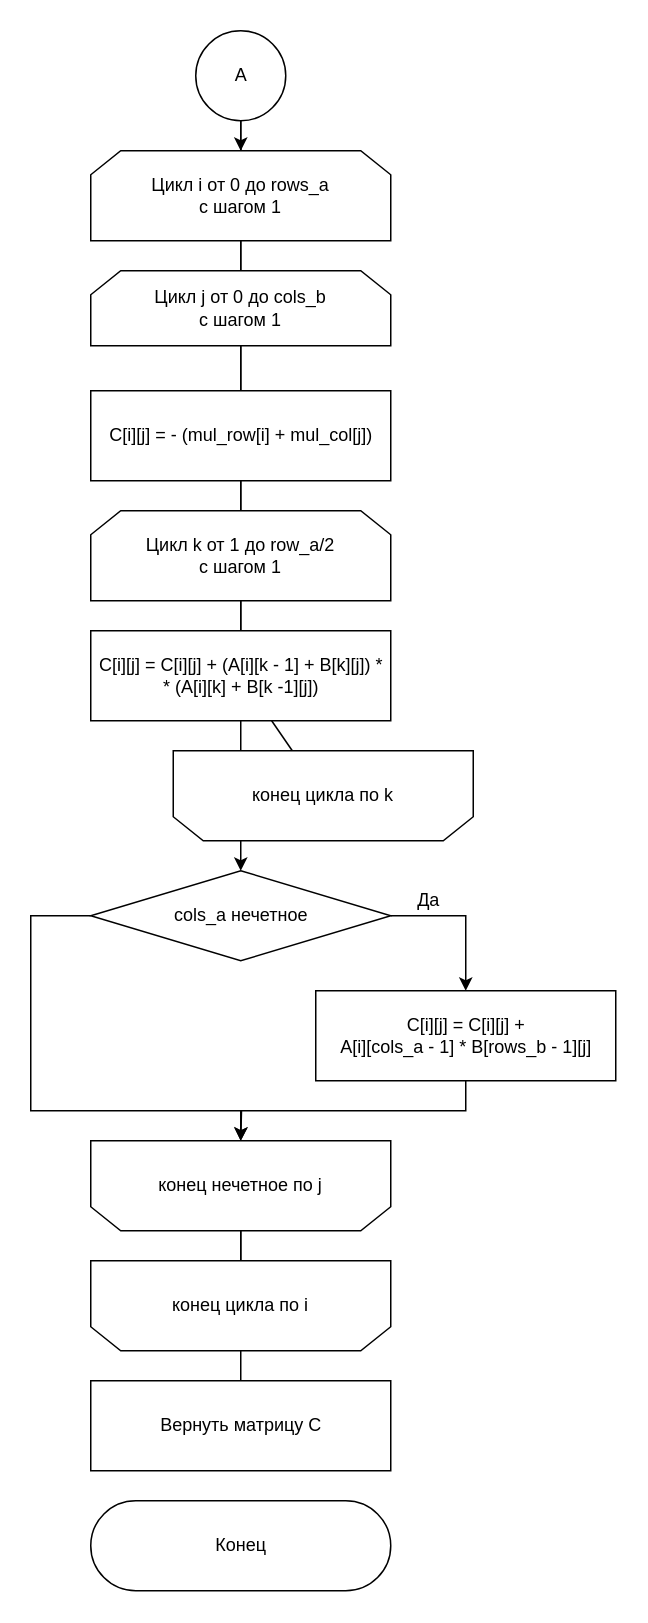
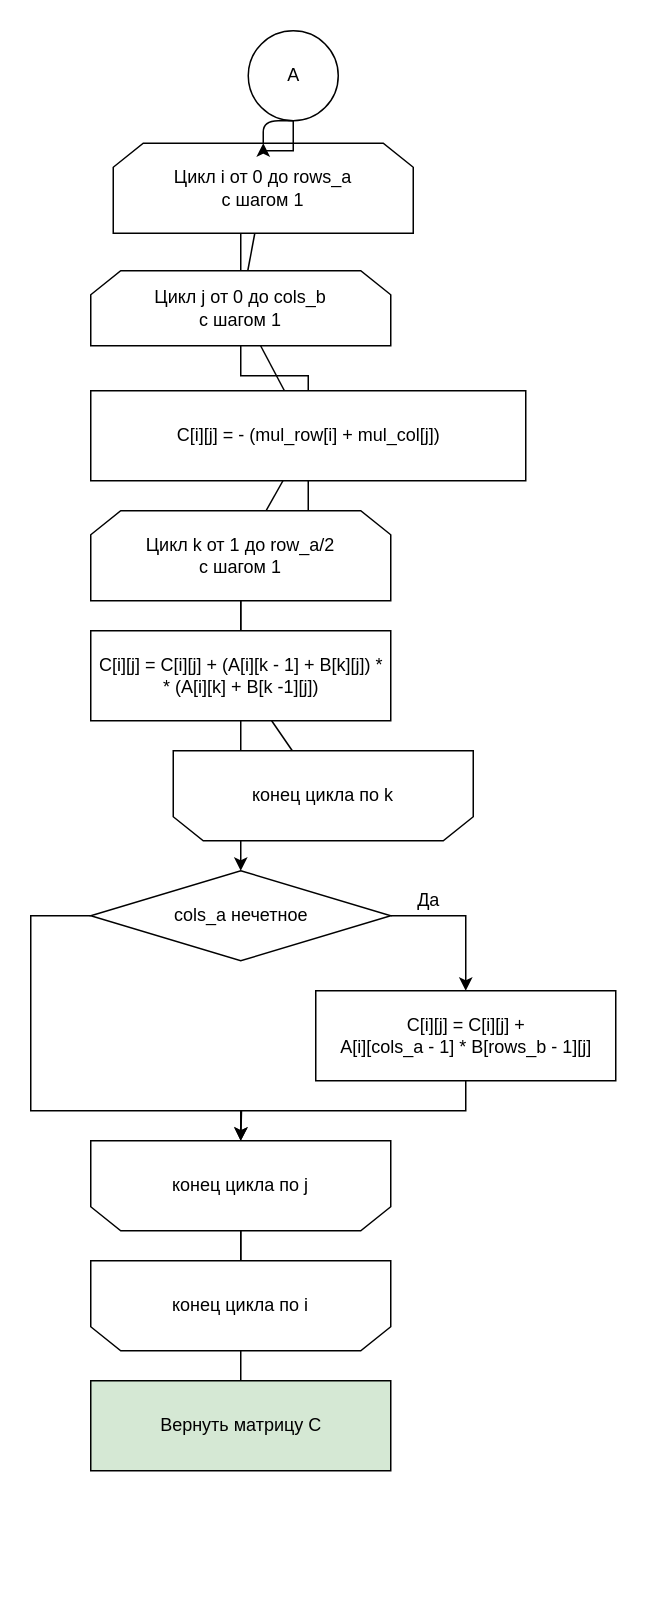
(241, 76) -> (293, 76)
(241, 196) -> (263, 188)
(241, 436) -> (308, 436)
(241, 1186) -> (241, 1186)
(241, 1426) -> (241, 1426)
(241, 1546) -> none
